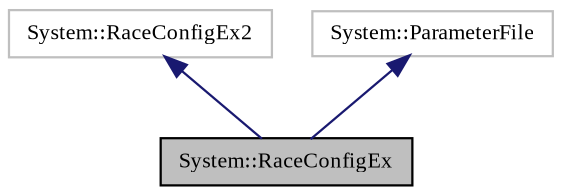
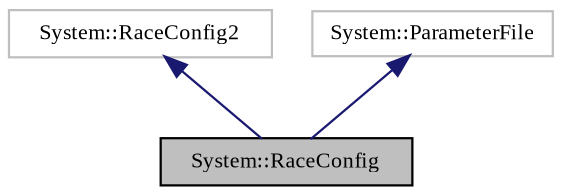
(140, 34) -> (140, 34)
(287, 162) -> (287, 162)
